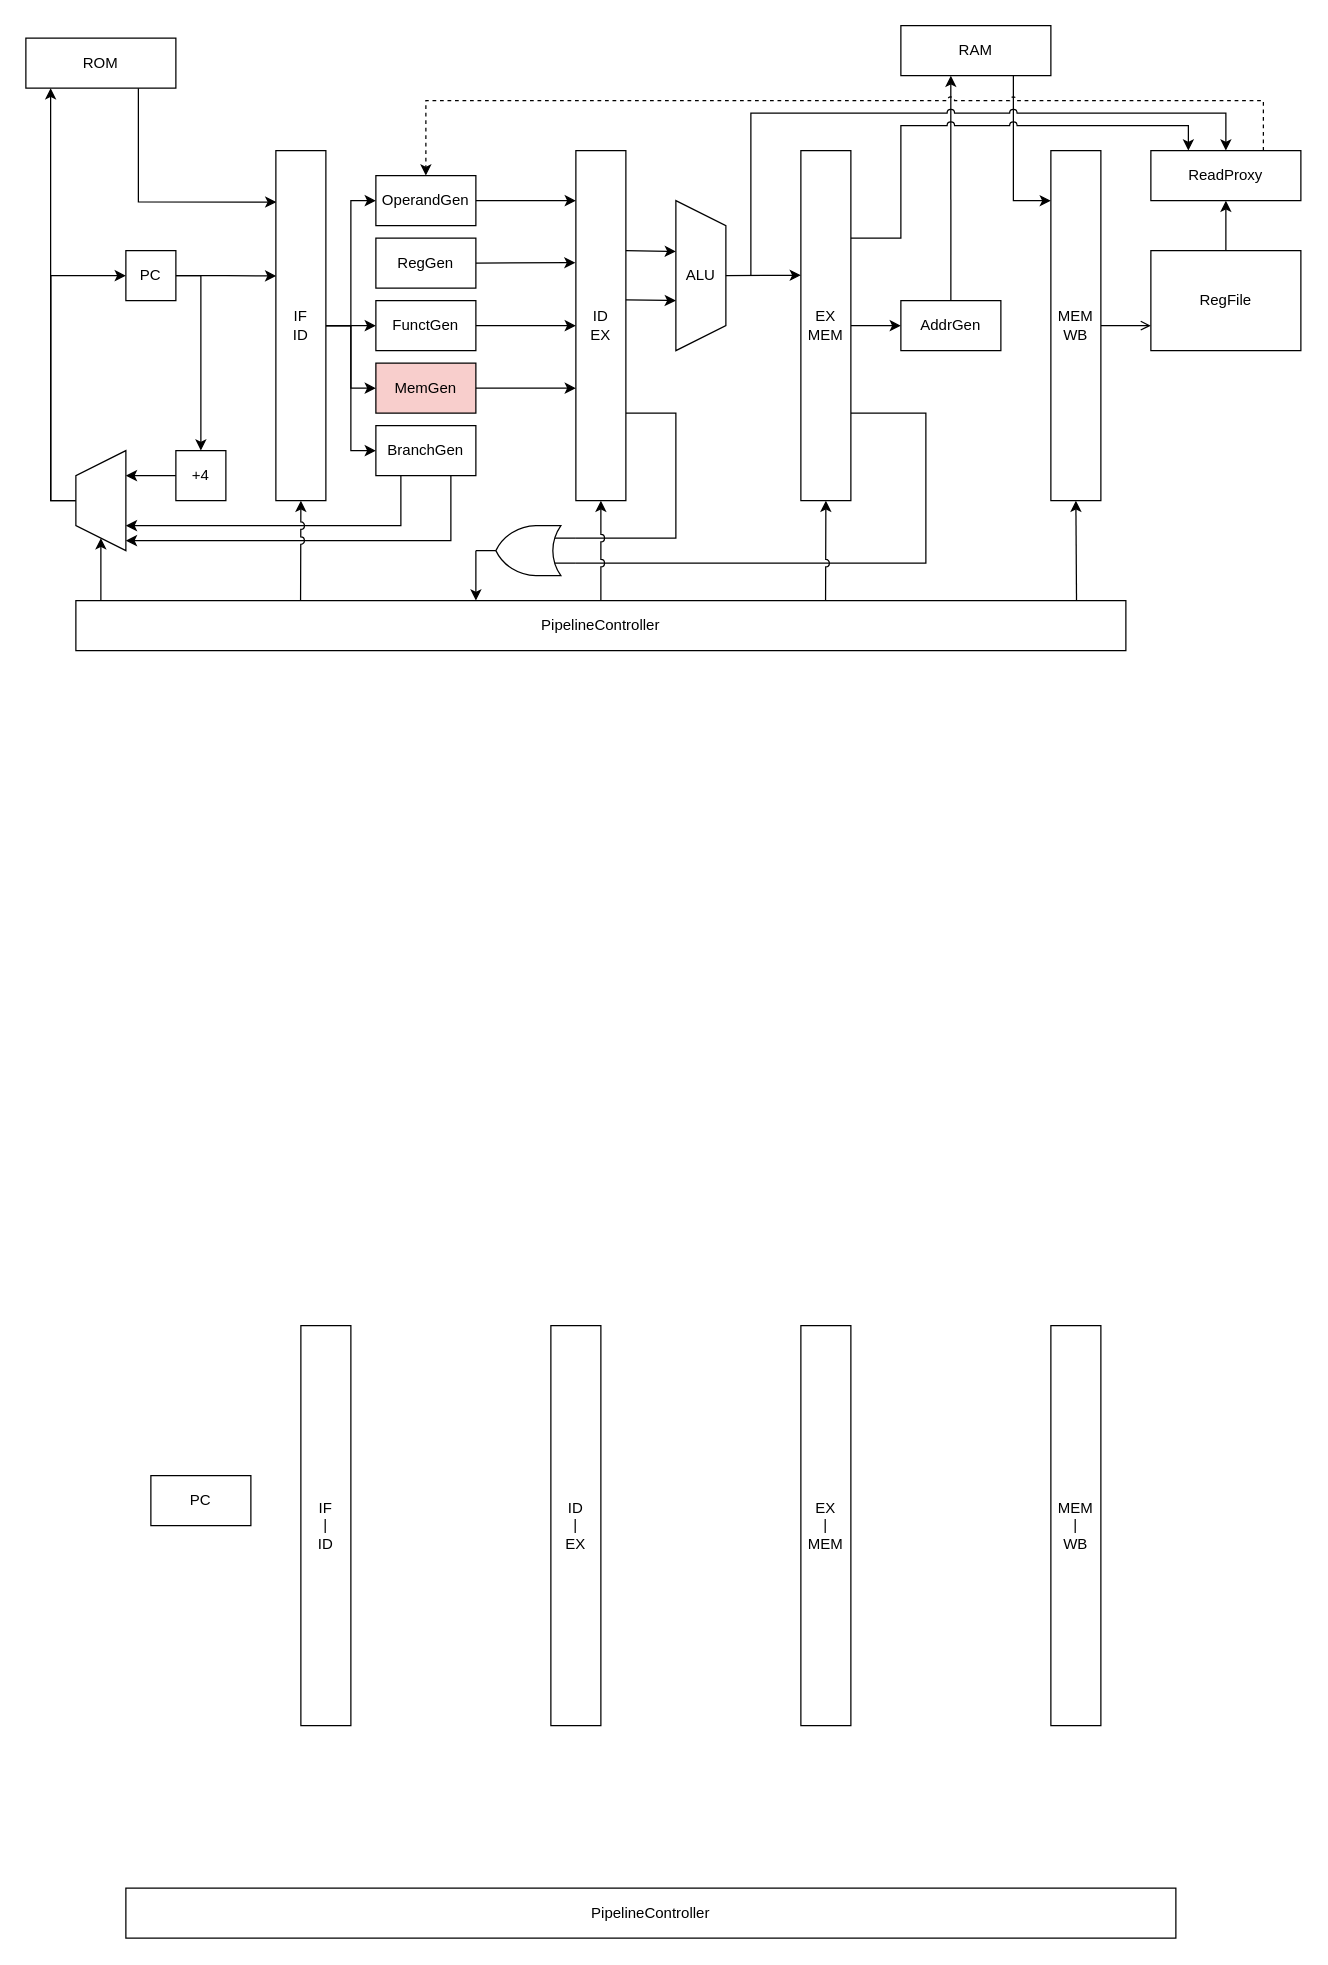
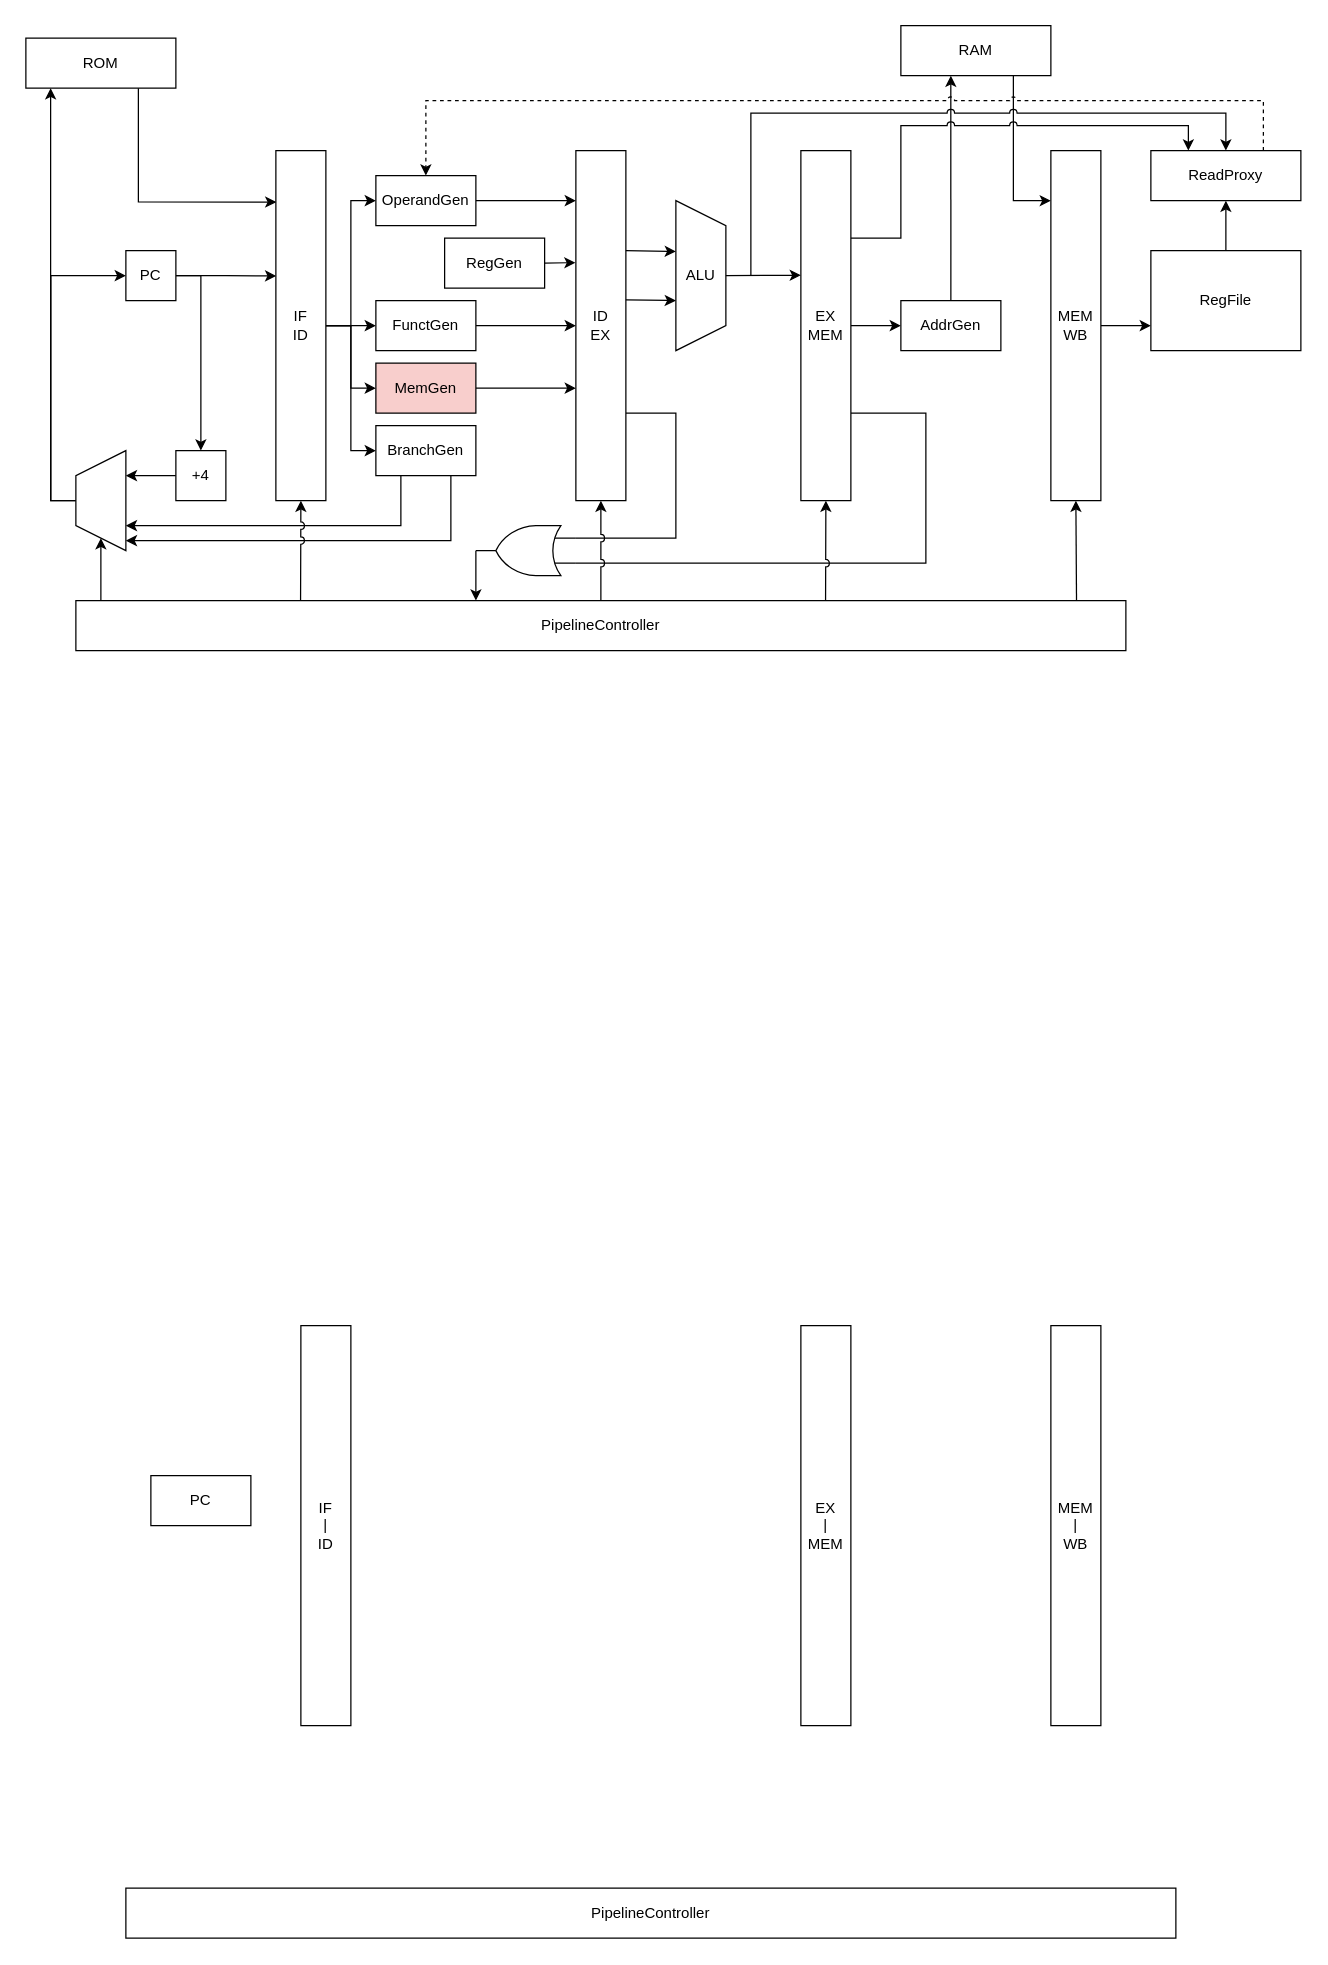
(426, 263) -> (494, 263)
(1143, 326) -> (1141, 326)
(576, 1526) -> none
